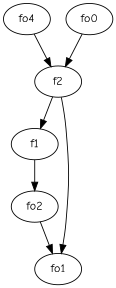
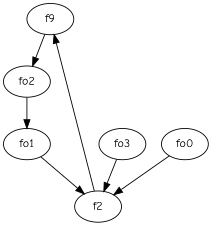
(27, 19) -> (122, 144)
(35, 144) -> (50, 19)
(69, 171) -> (59, 173)
